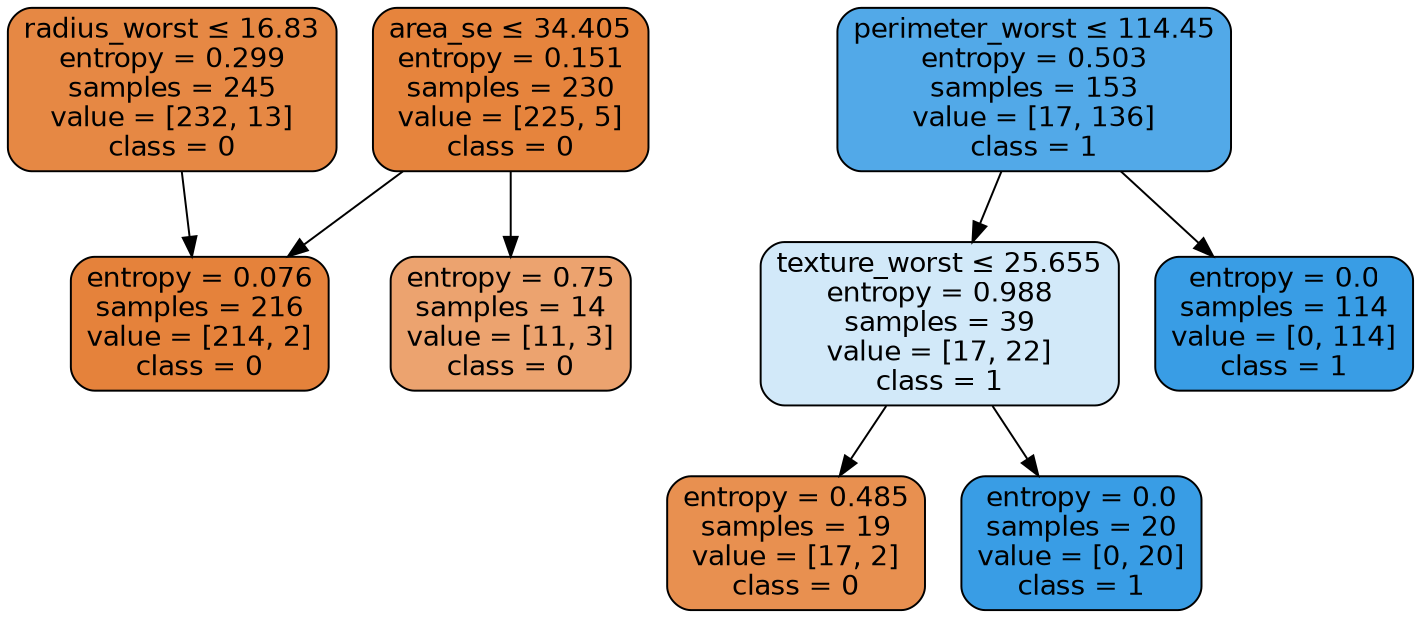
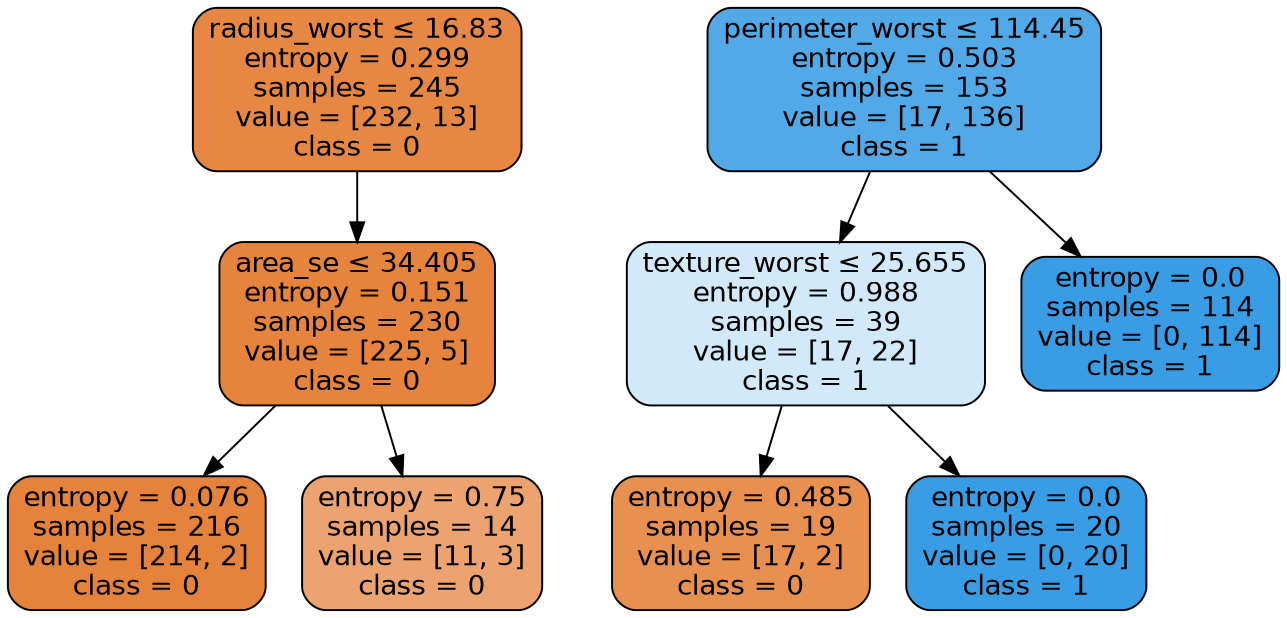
(186, 204) -> (357, 197)
